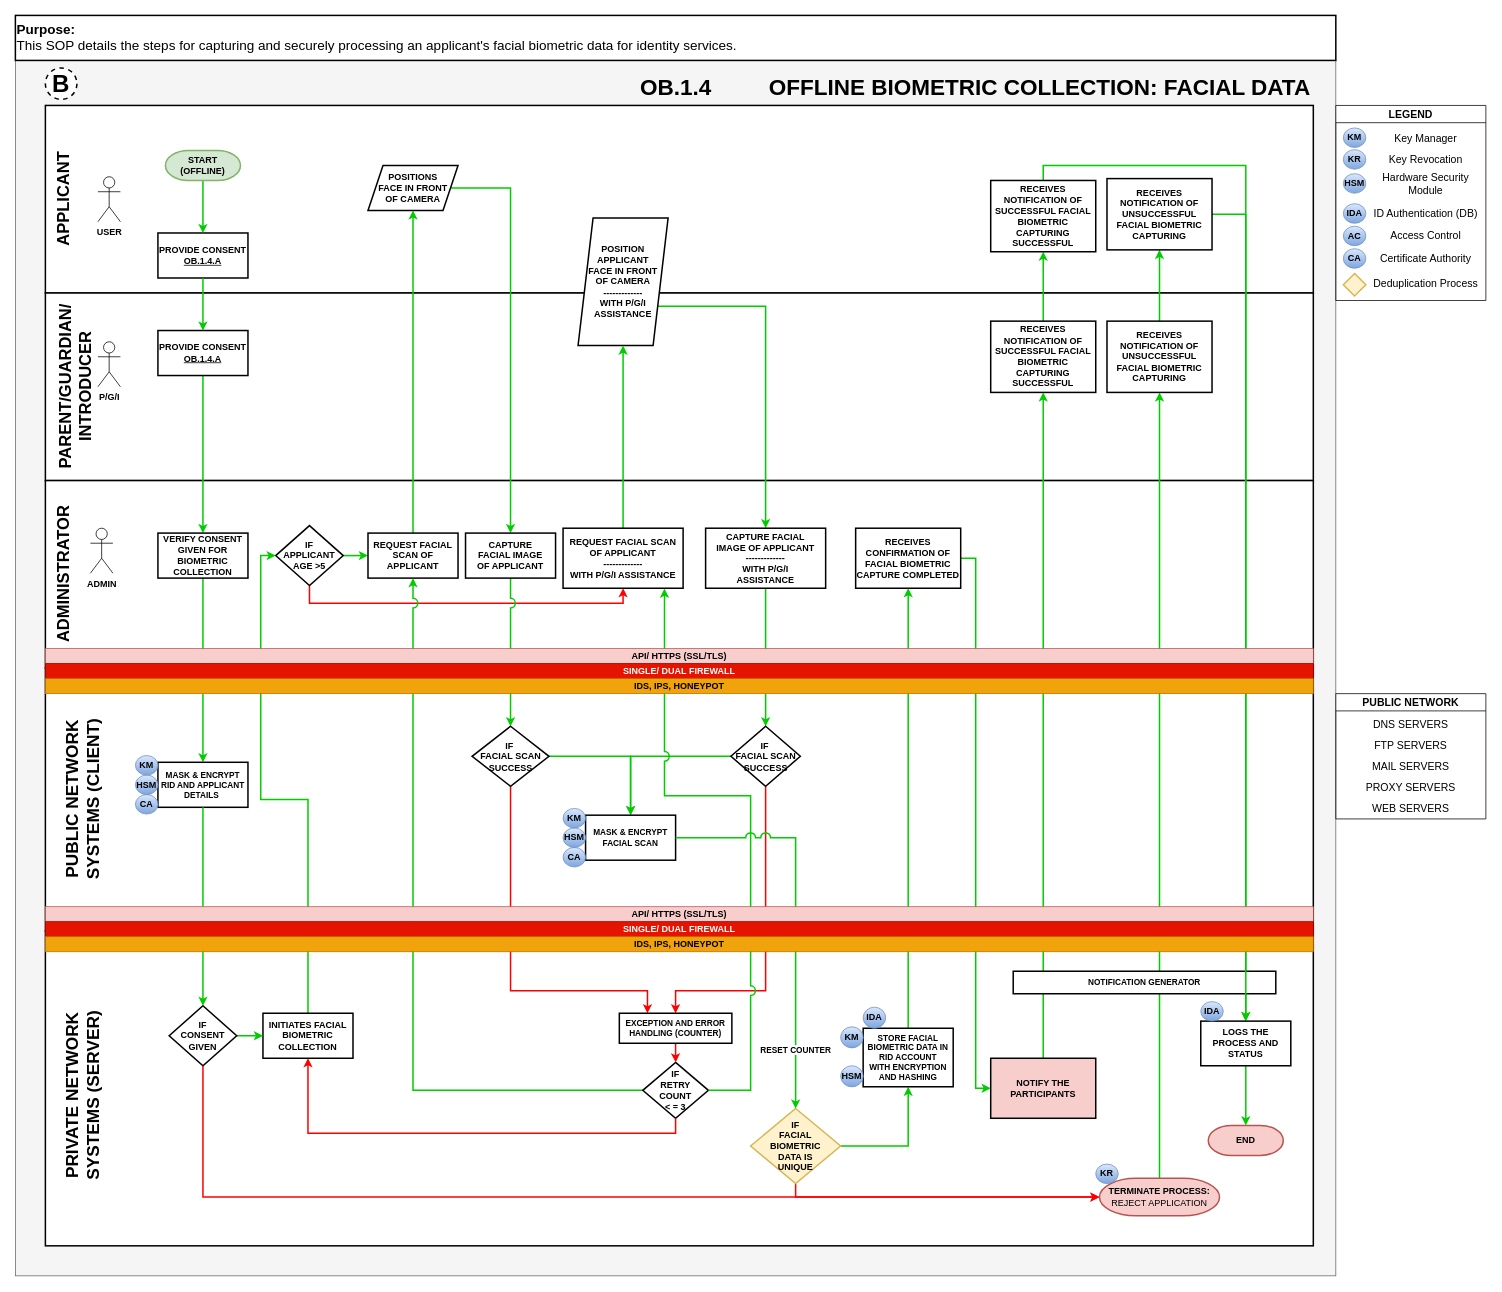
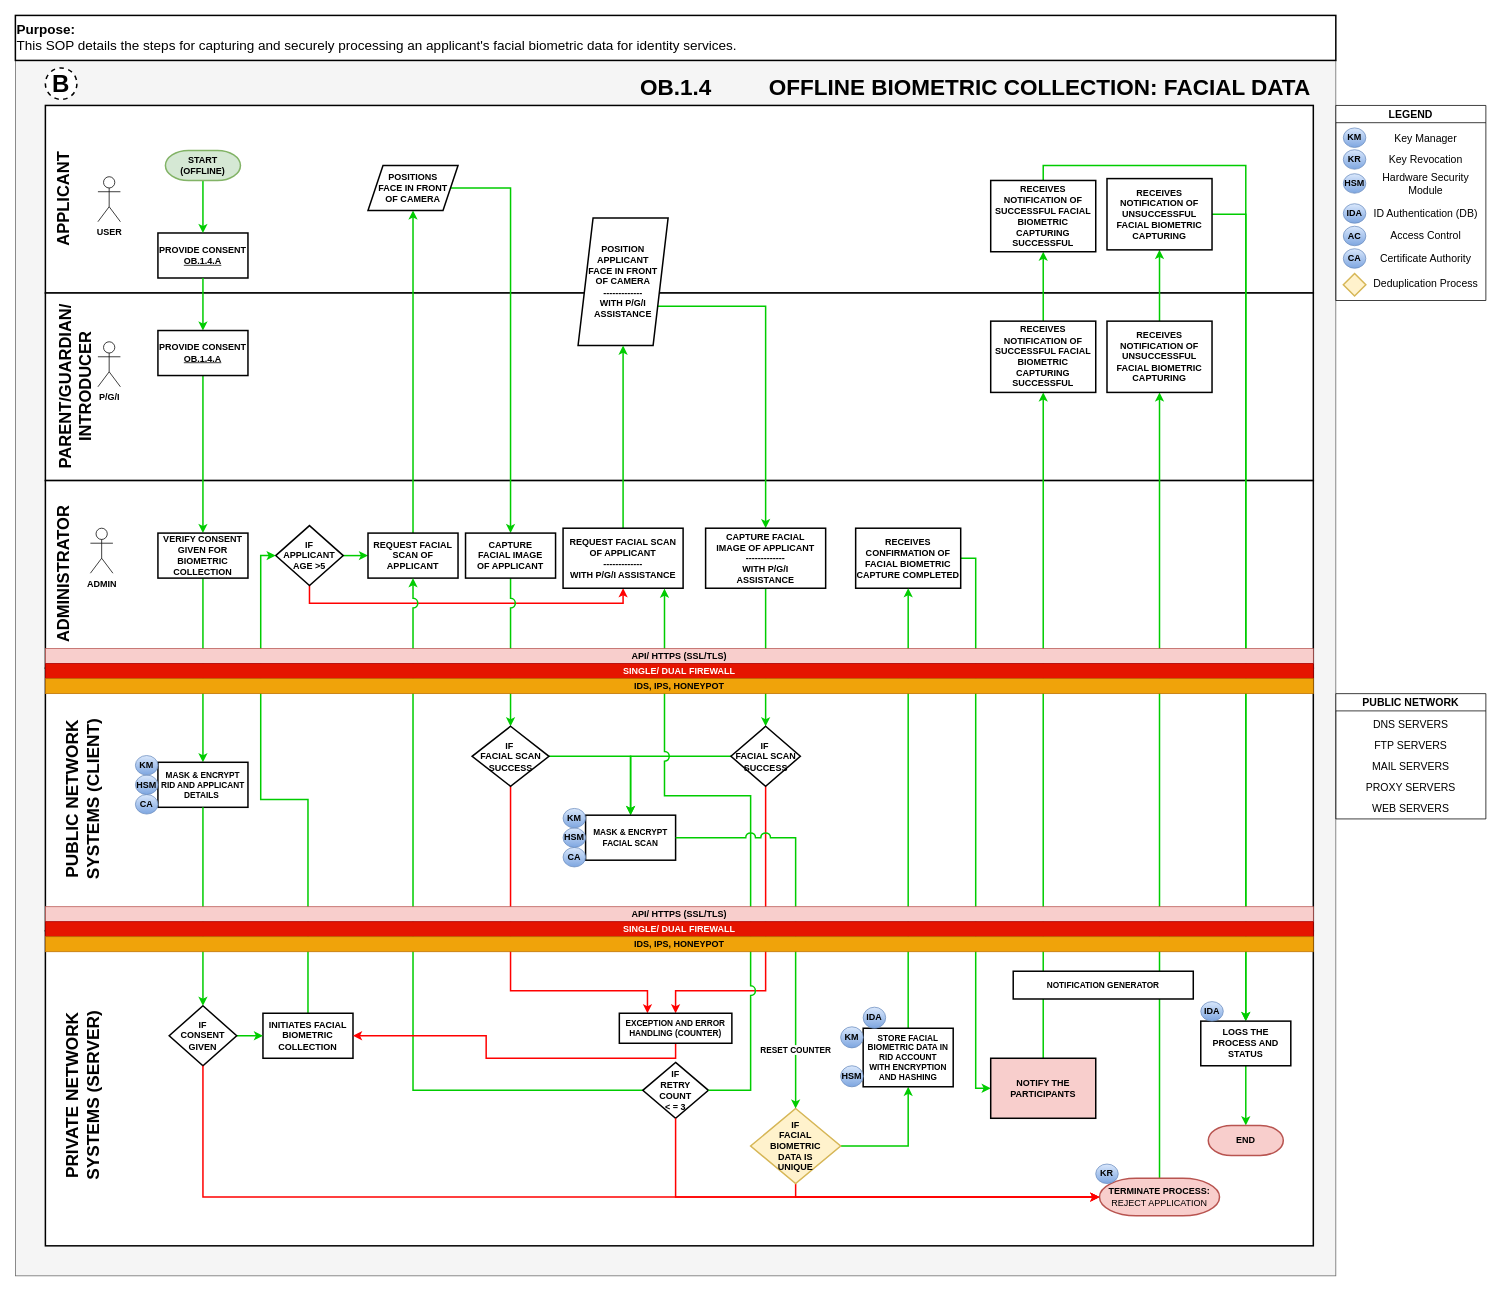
(1144, 982) -> (1103, 985)
(675, 1055) -> (510, 1058)
(459, 1133) -> (675, 1161)
